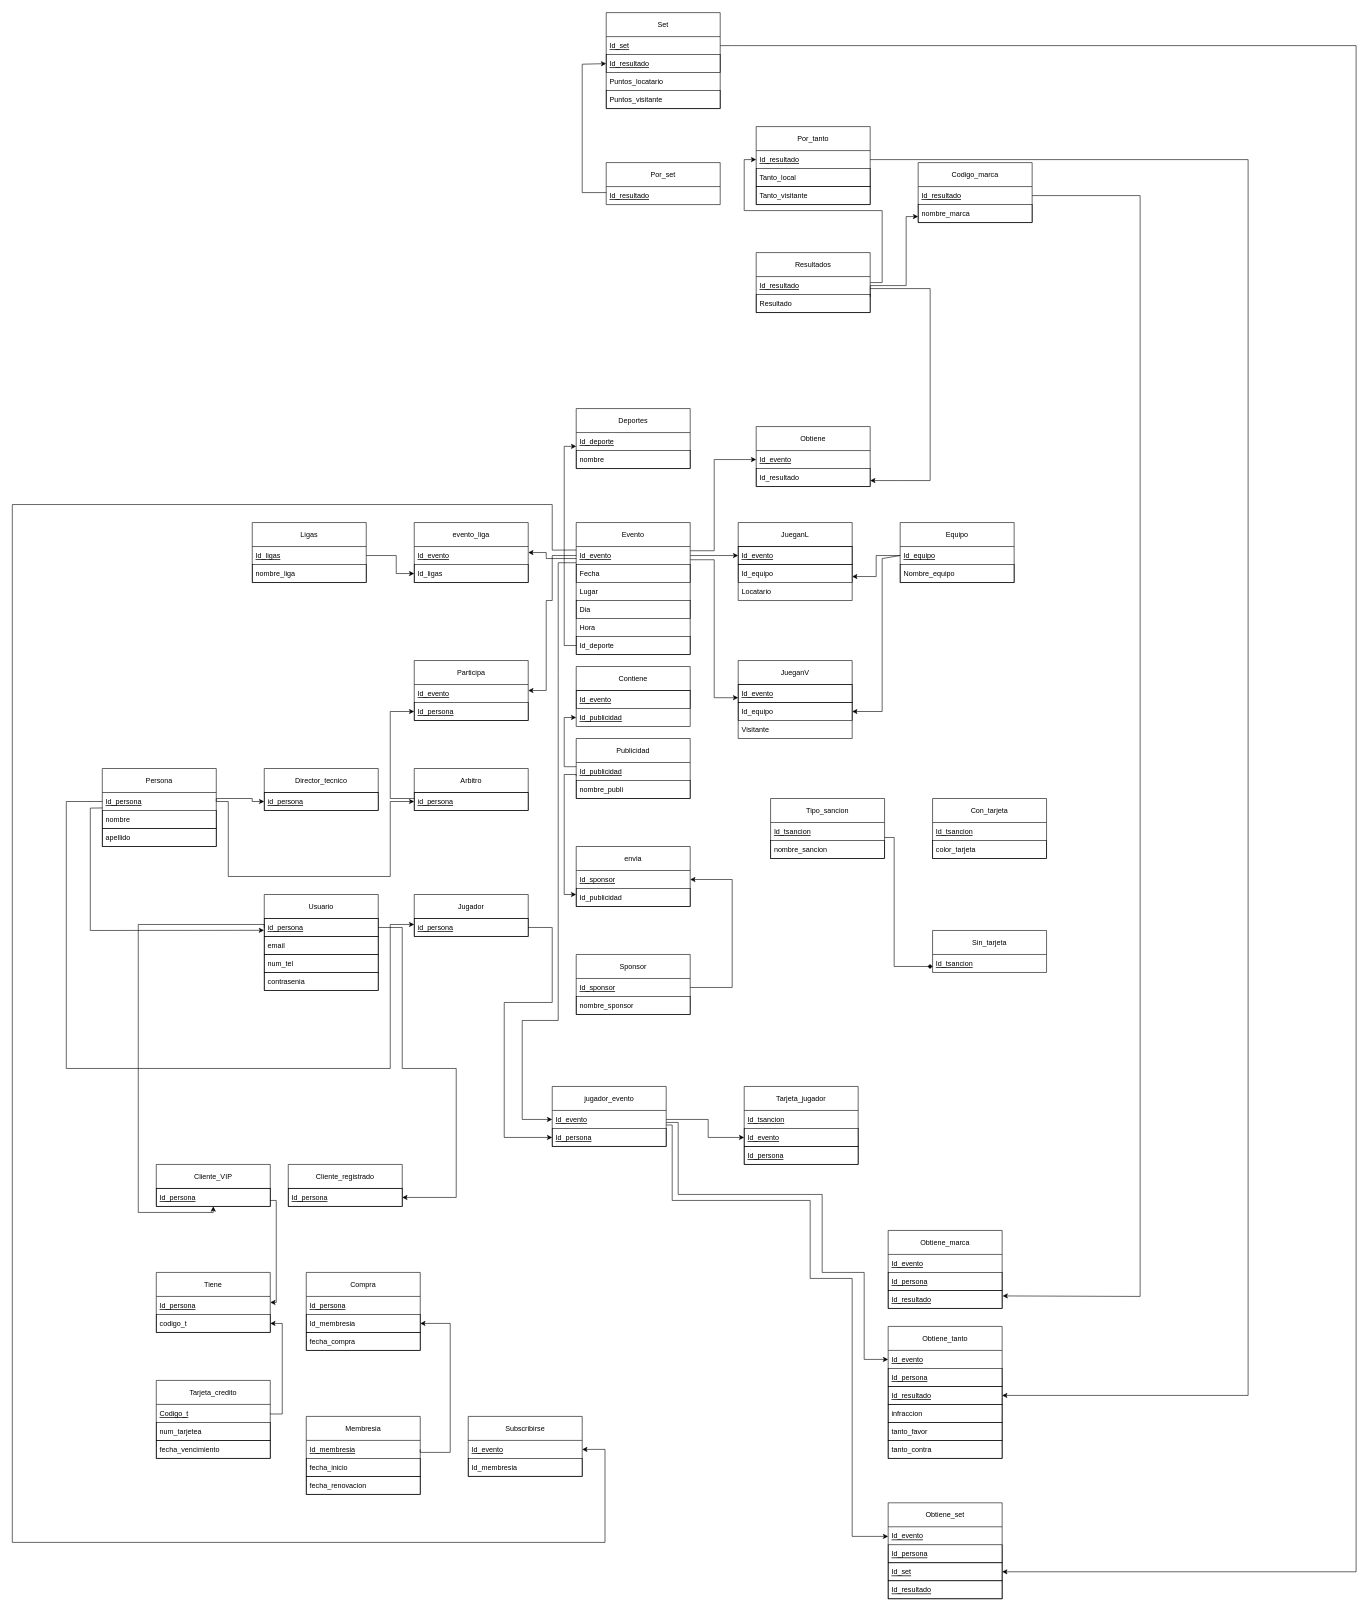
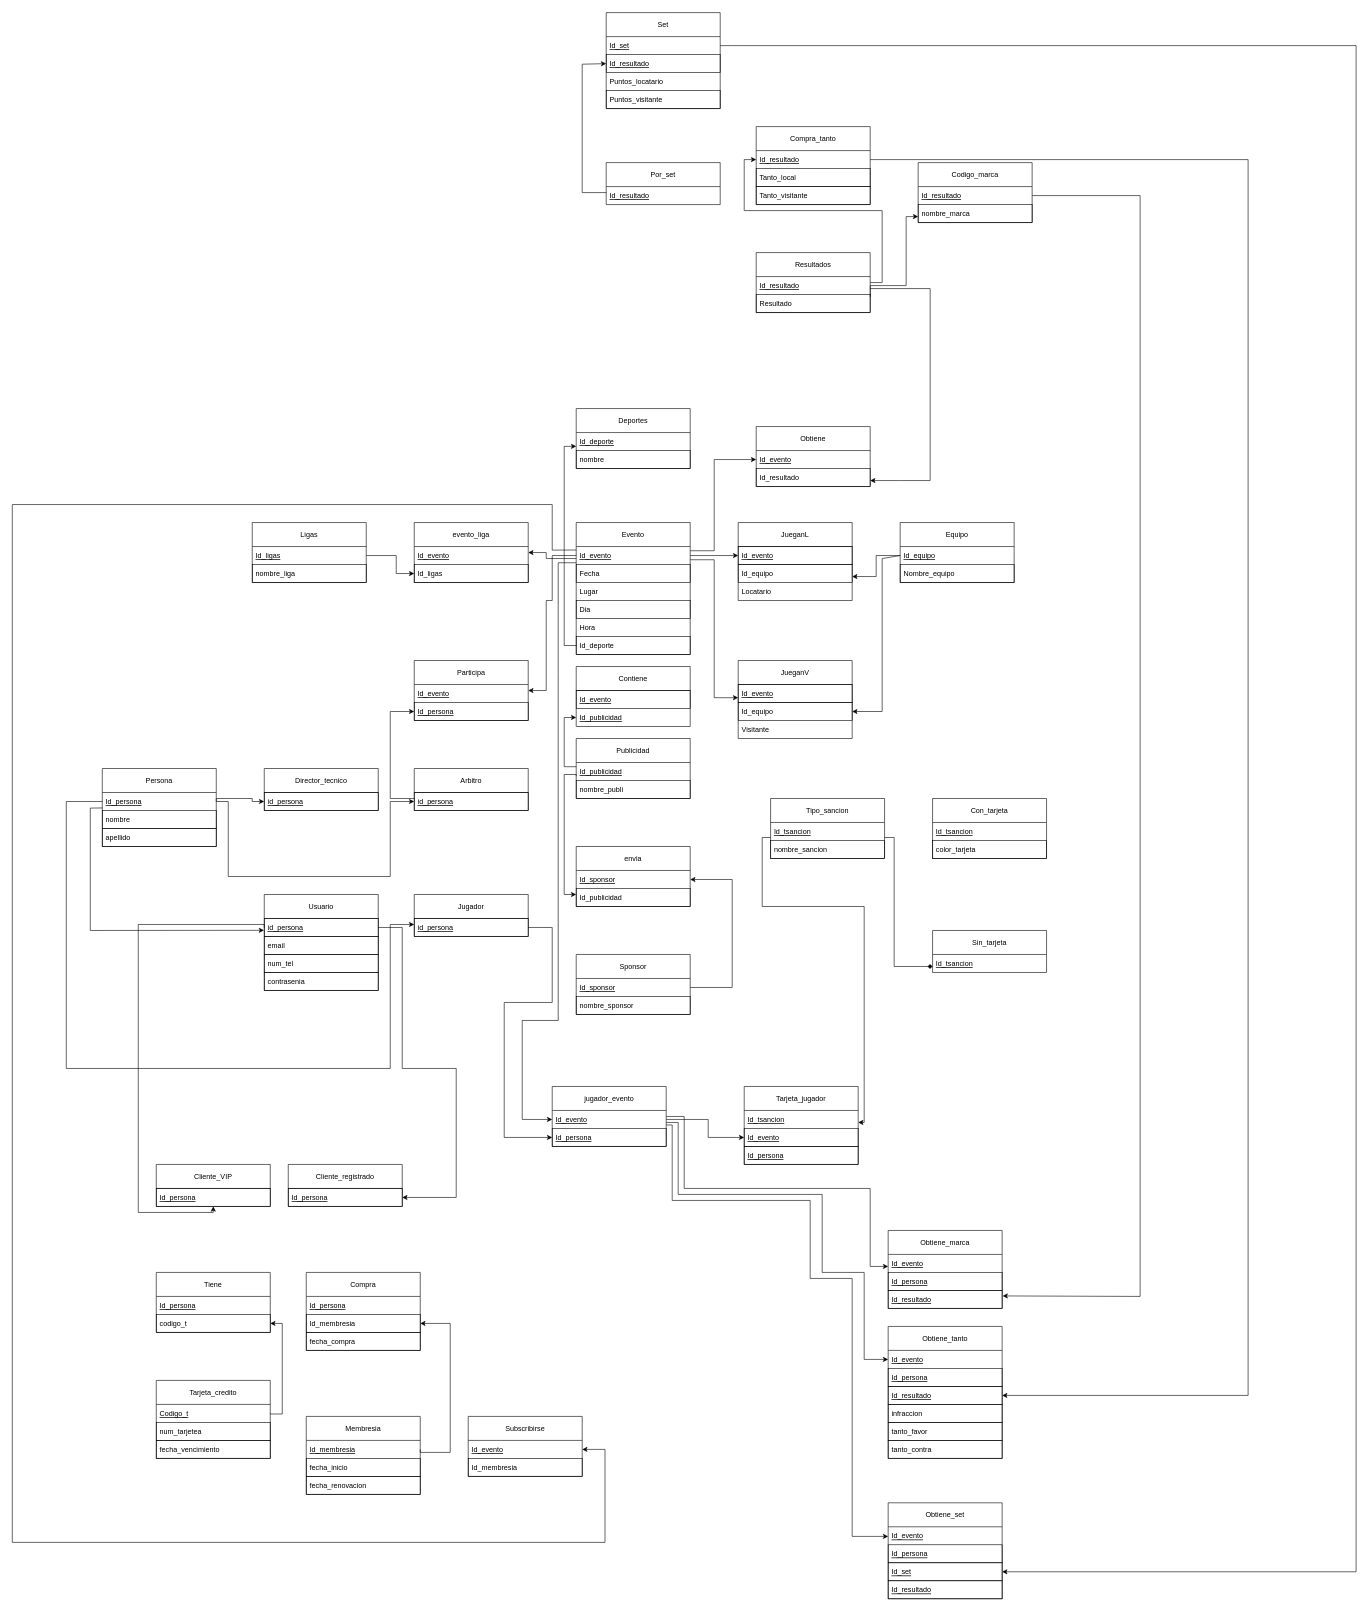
(813, 139) -> (813, 139)
none -> (813, 906)
none -> (777, 1188)
(275, 1200) -> none
